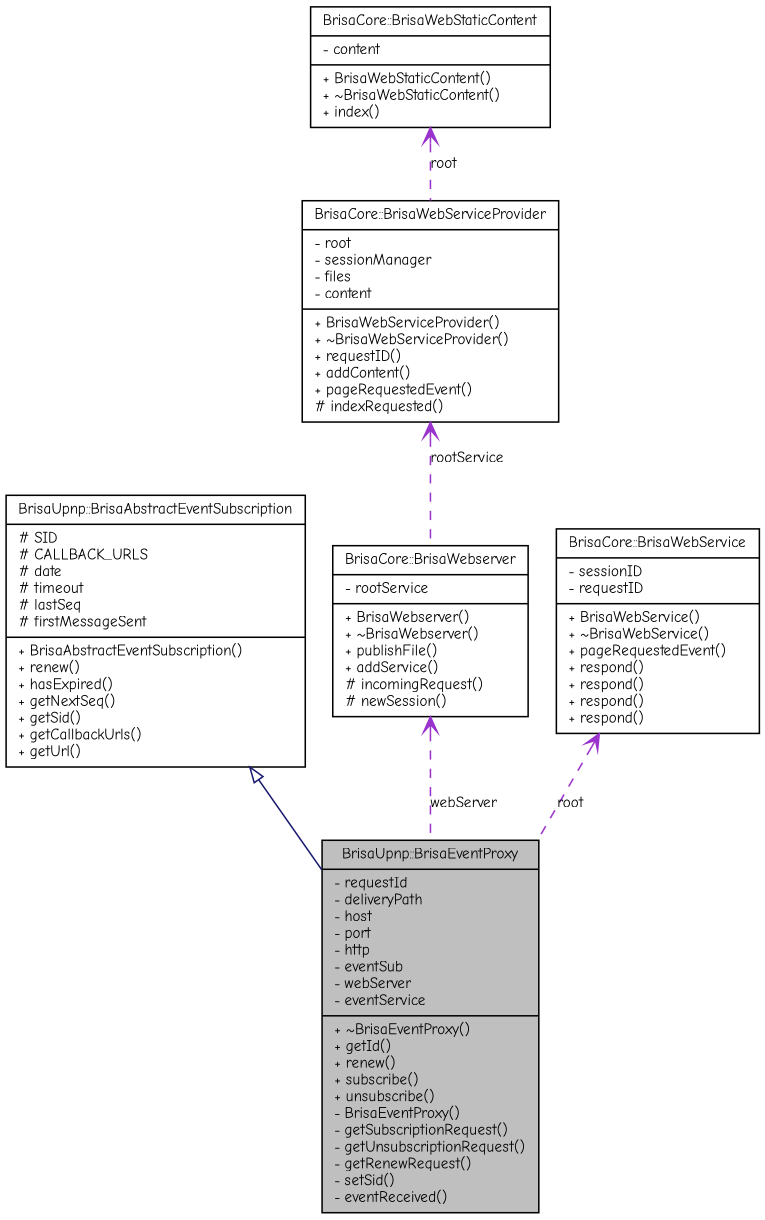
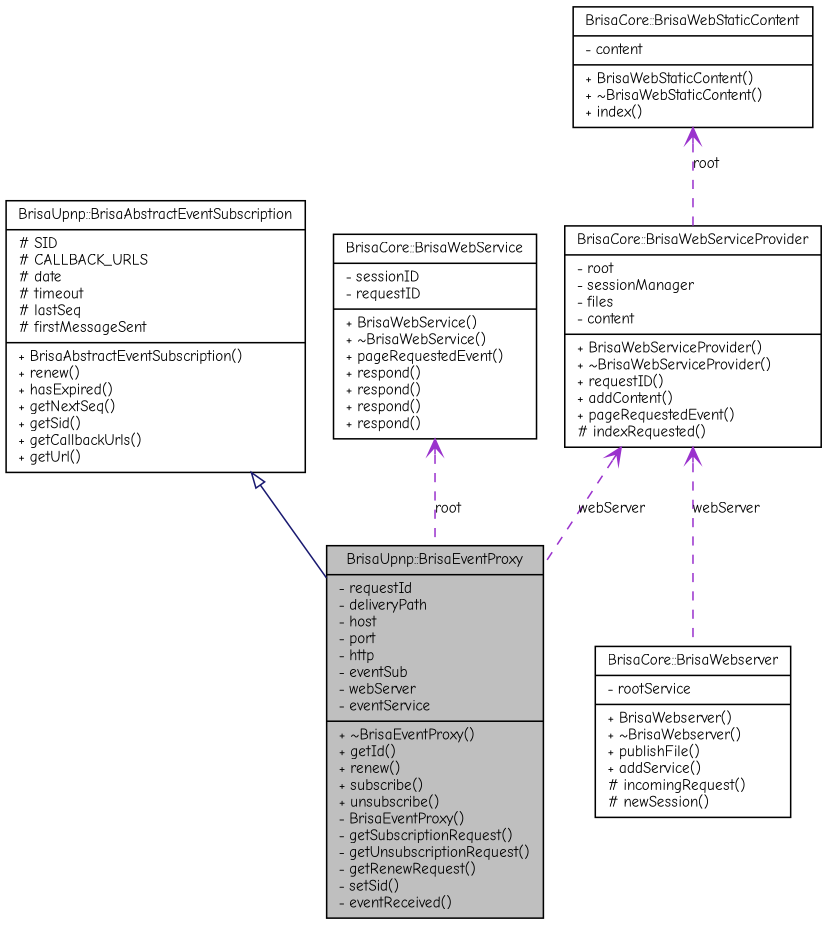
(468, 459) -> (727, 509)
(430, 786) -> (578, 513)
